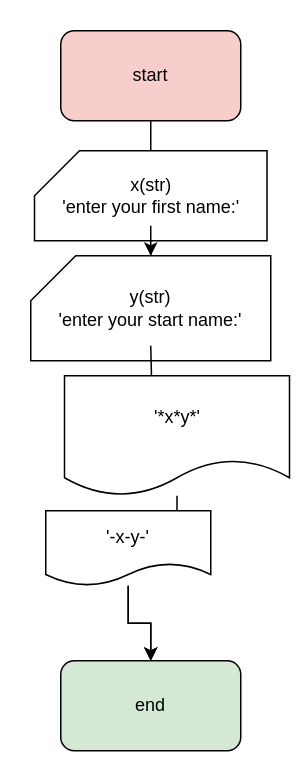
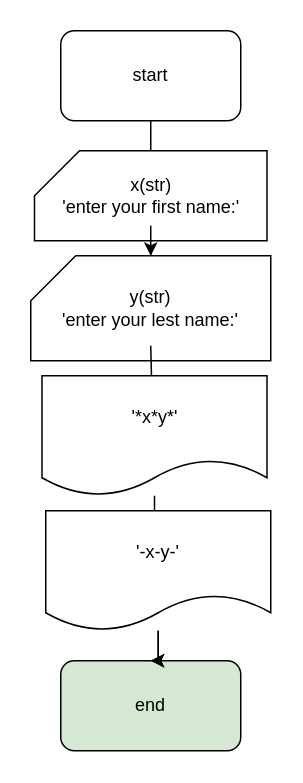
(151, 76) -> (151, 76)
(151, 308) -> (151, 308)
(177, 436) -> (155, 436)
(128, 548) -> (158, 571)
